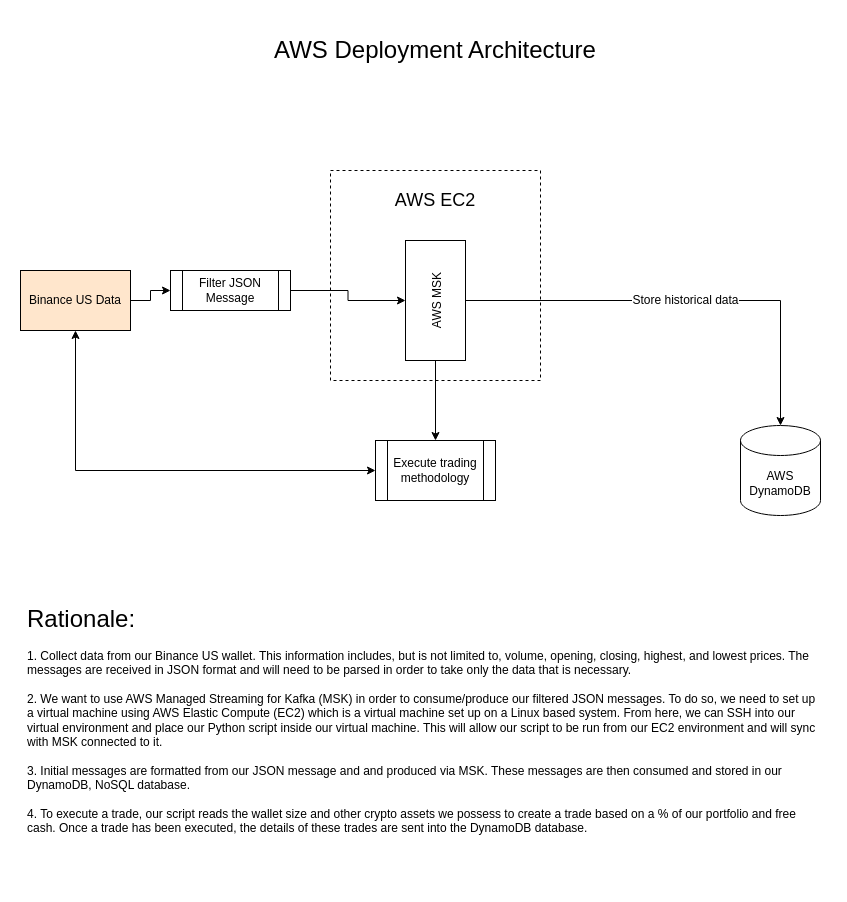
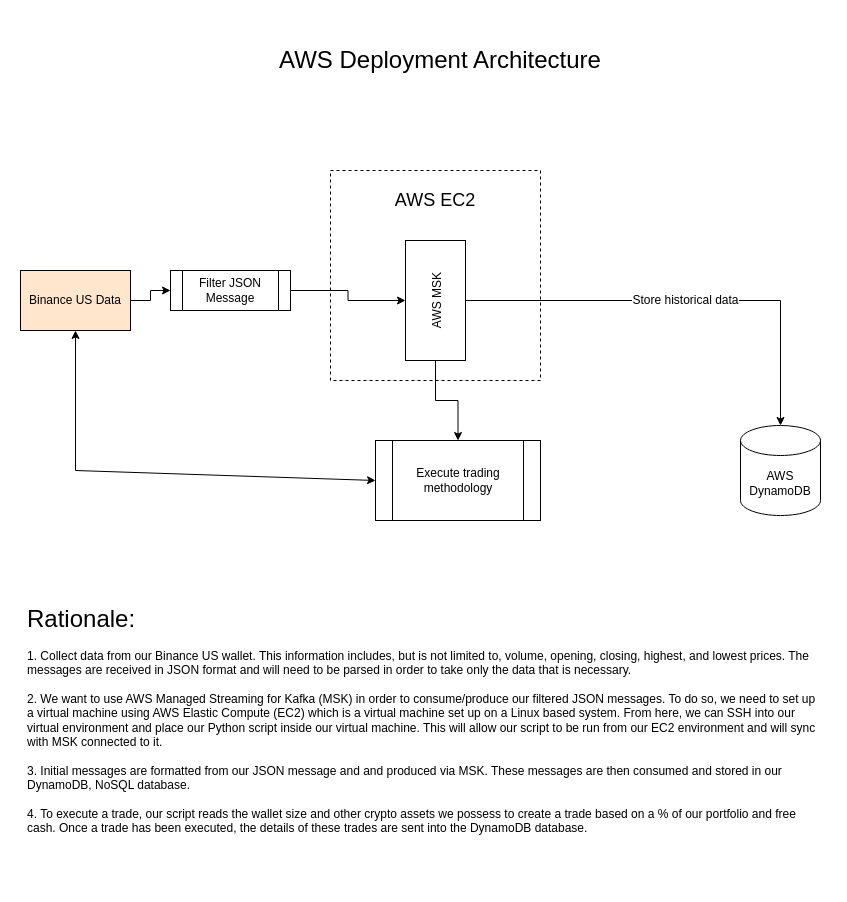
(436, 51) -> (441, 61)
(436, 471) -> (458, 481)
